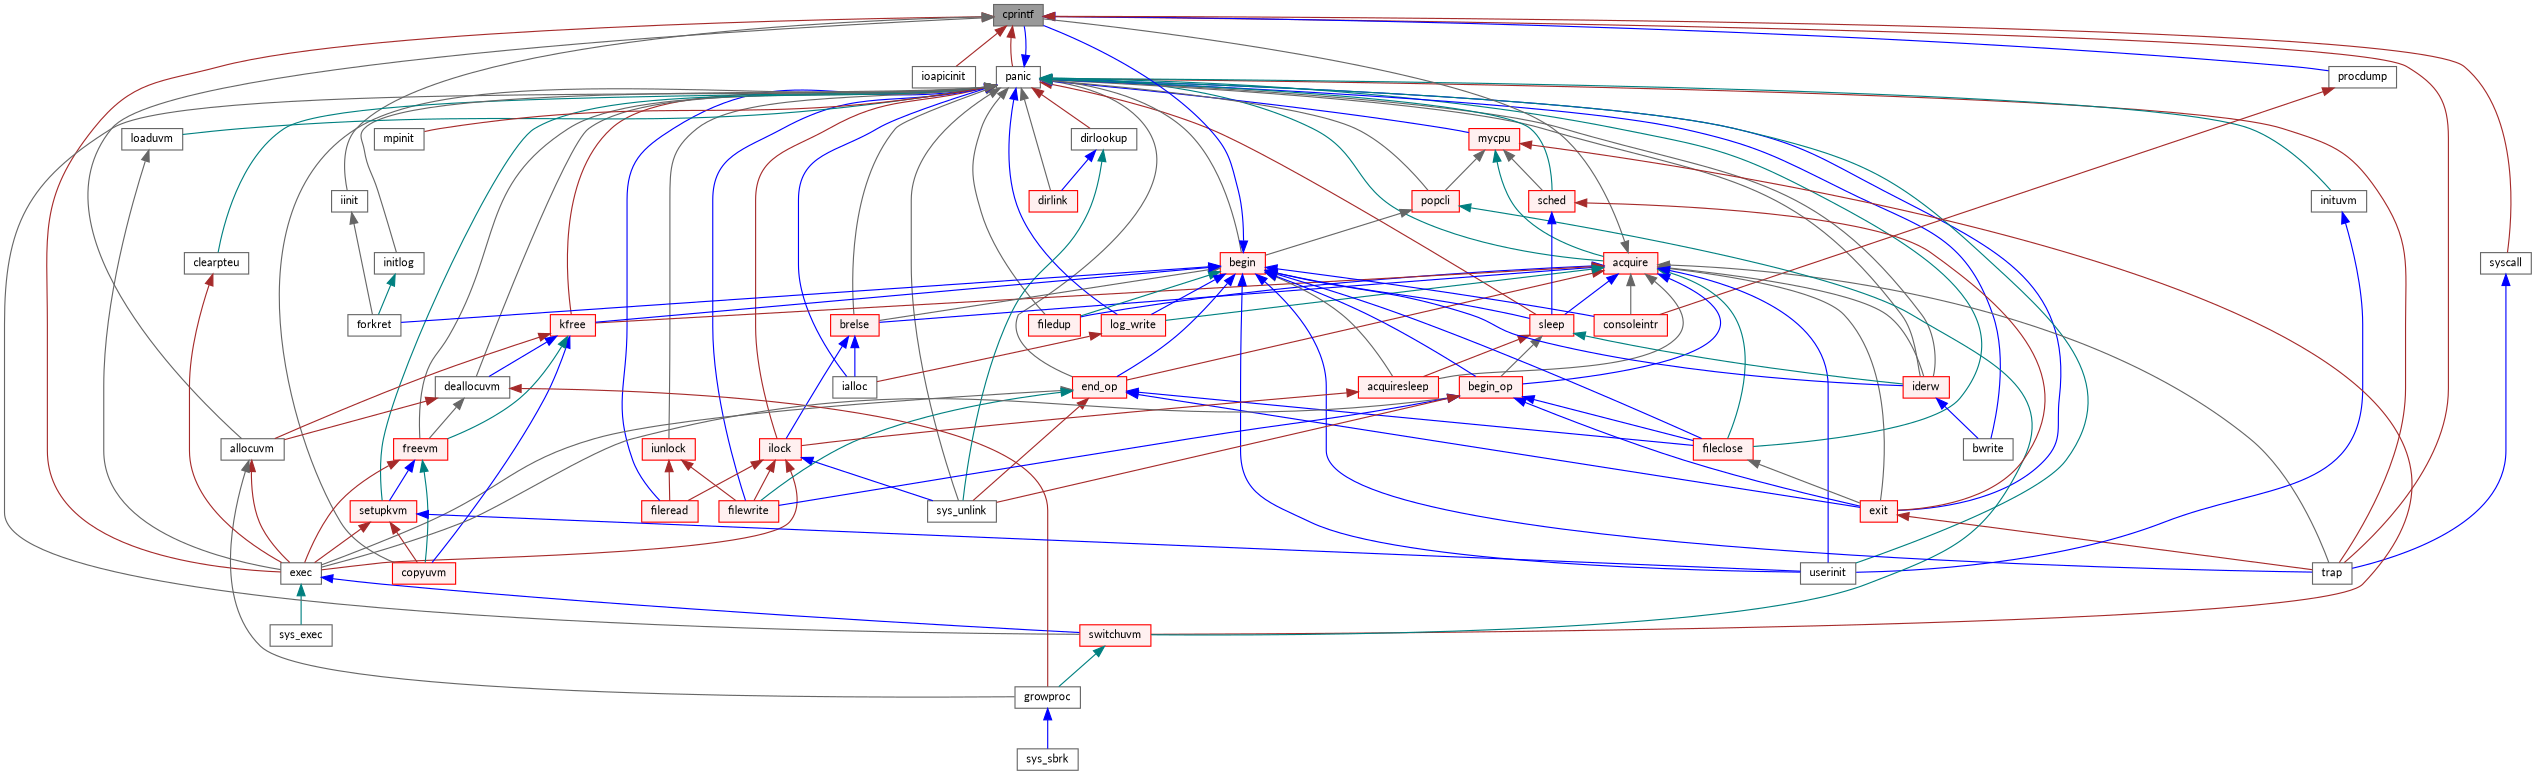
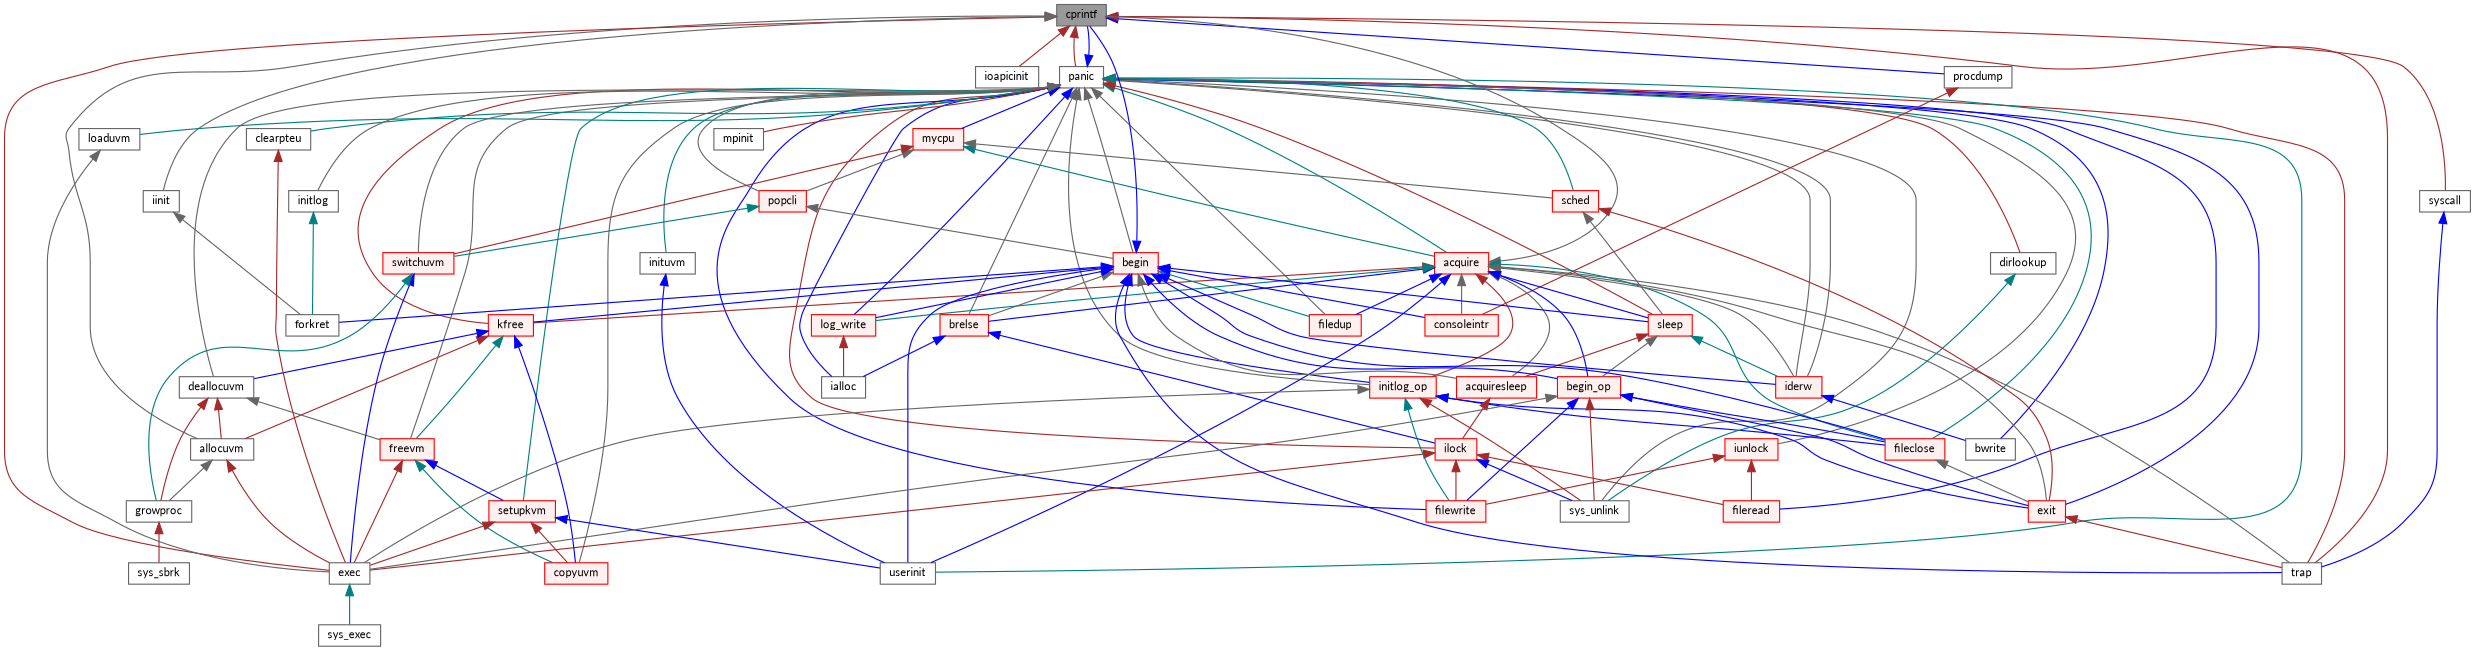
(1053, 201) -> none
(1552, 290) -> (1626, 268)
(1100, 387) -> (1403, 387)
(706, 610) -> (368, 421)
(1048, 734) -> (159, 554)
